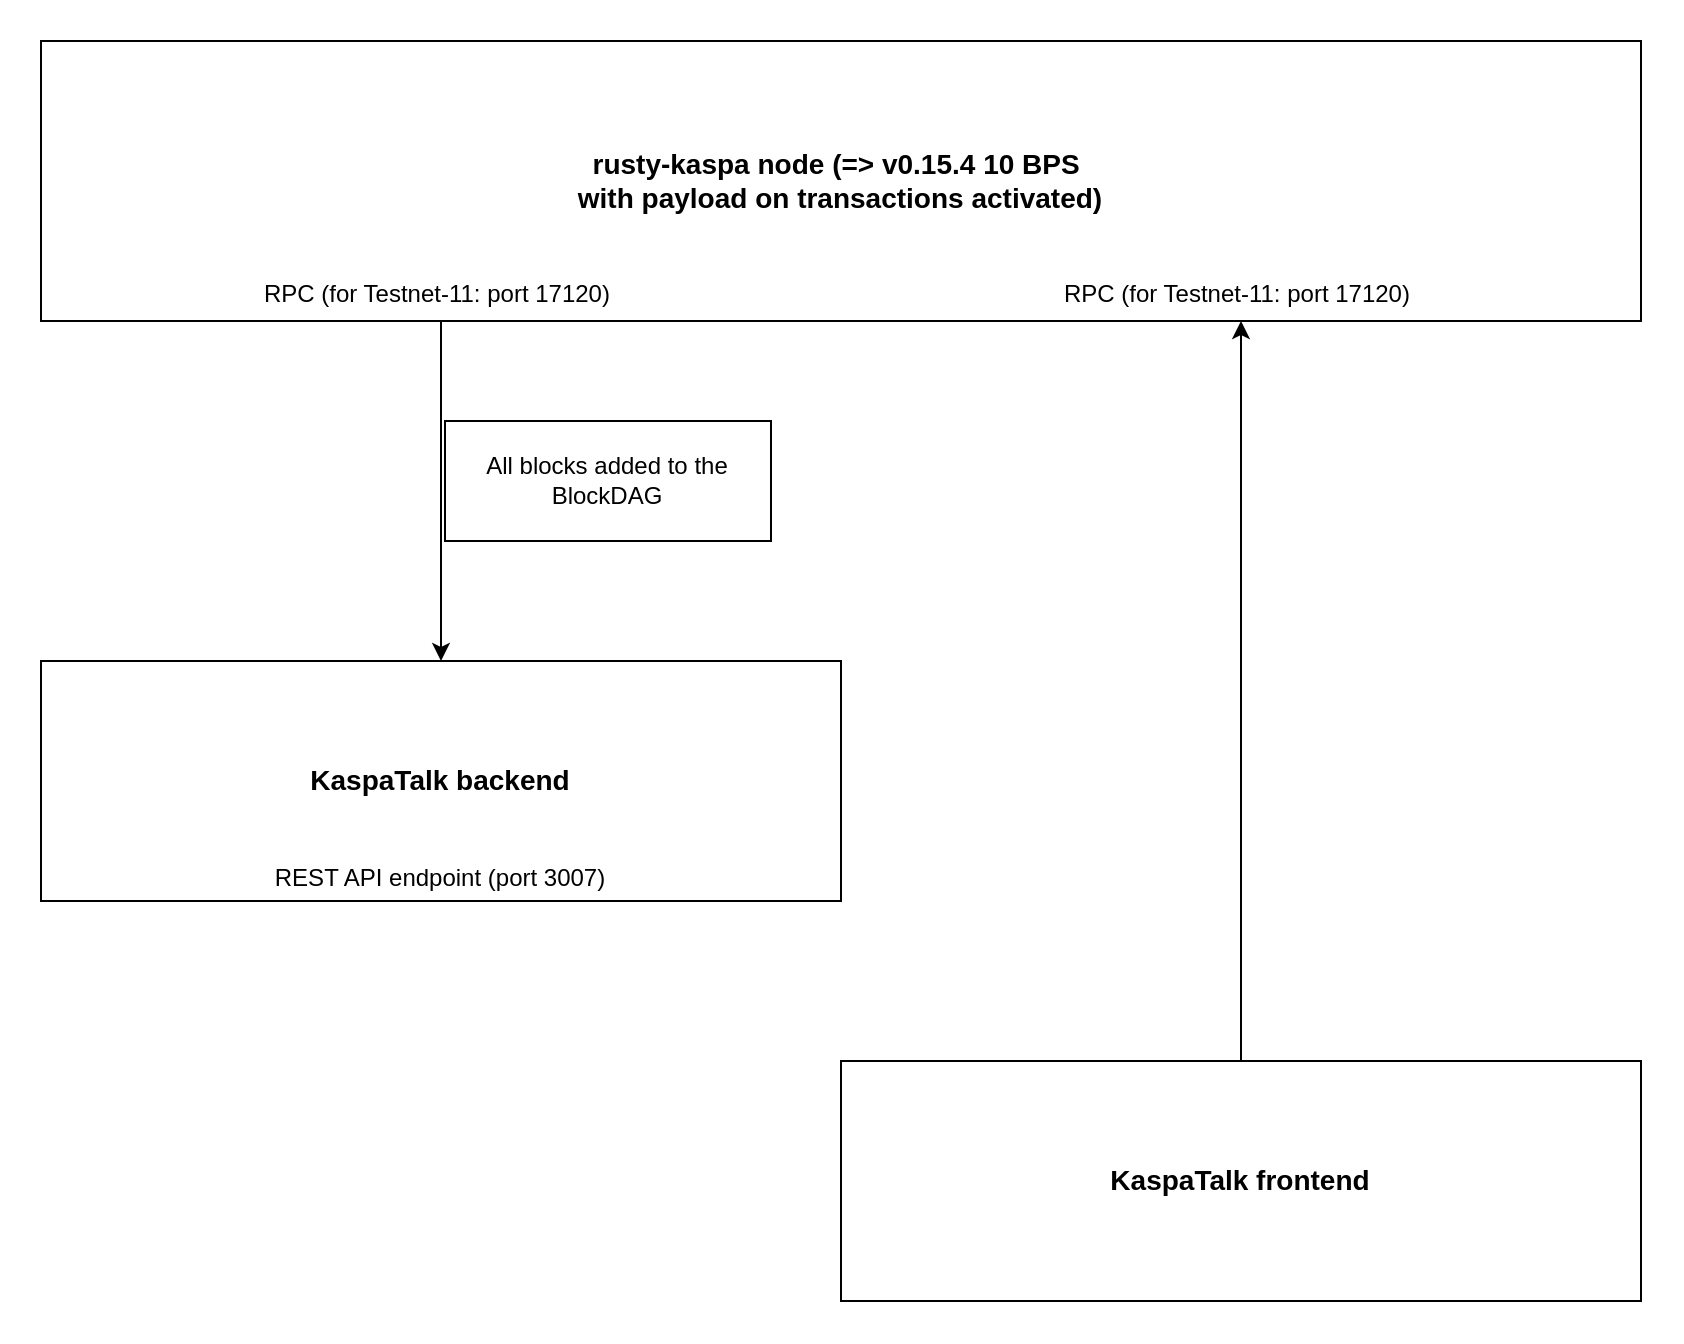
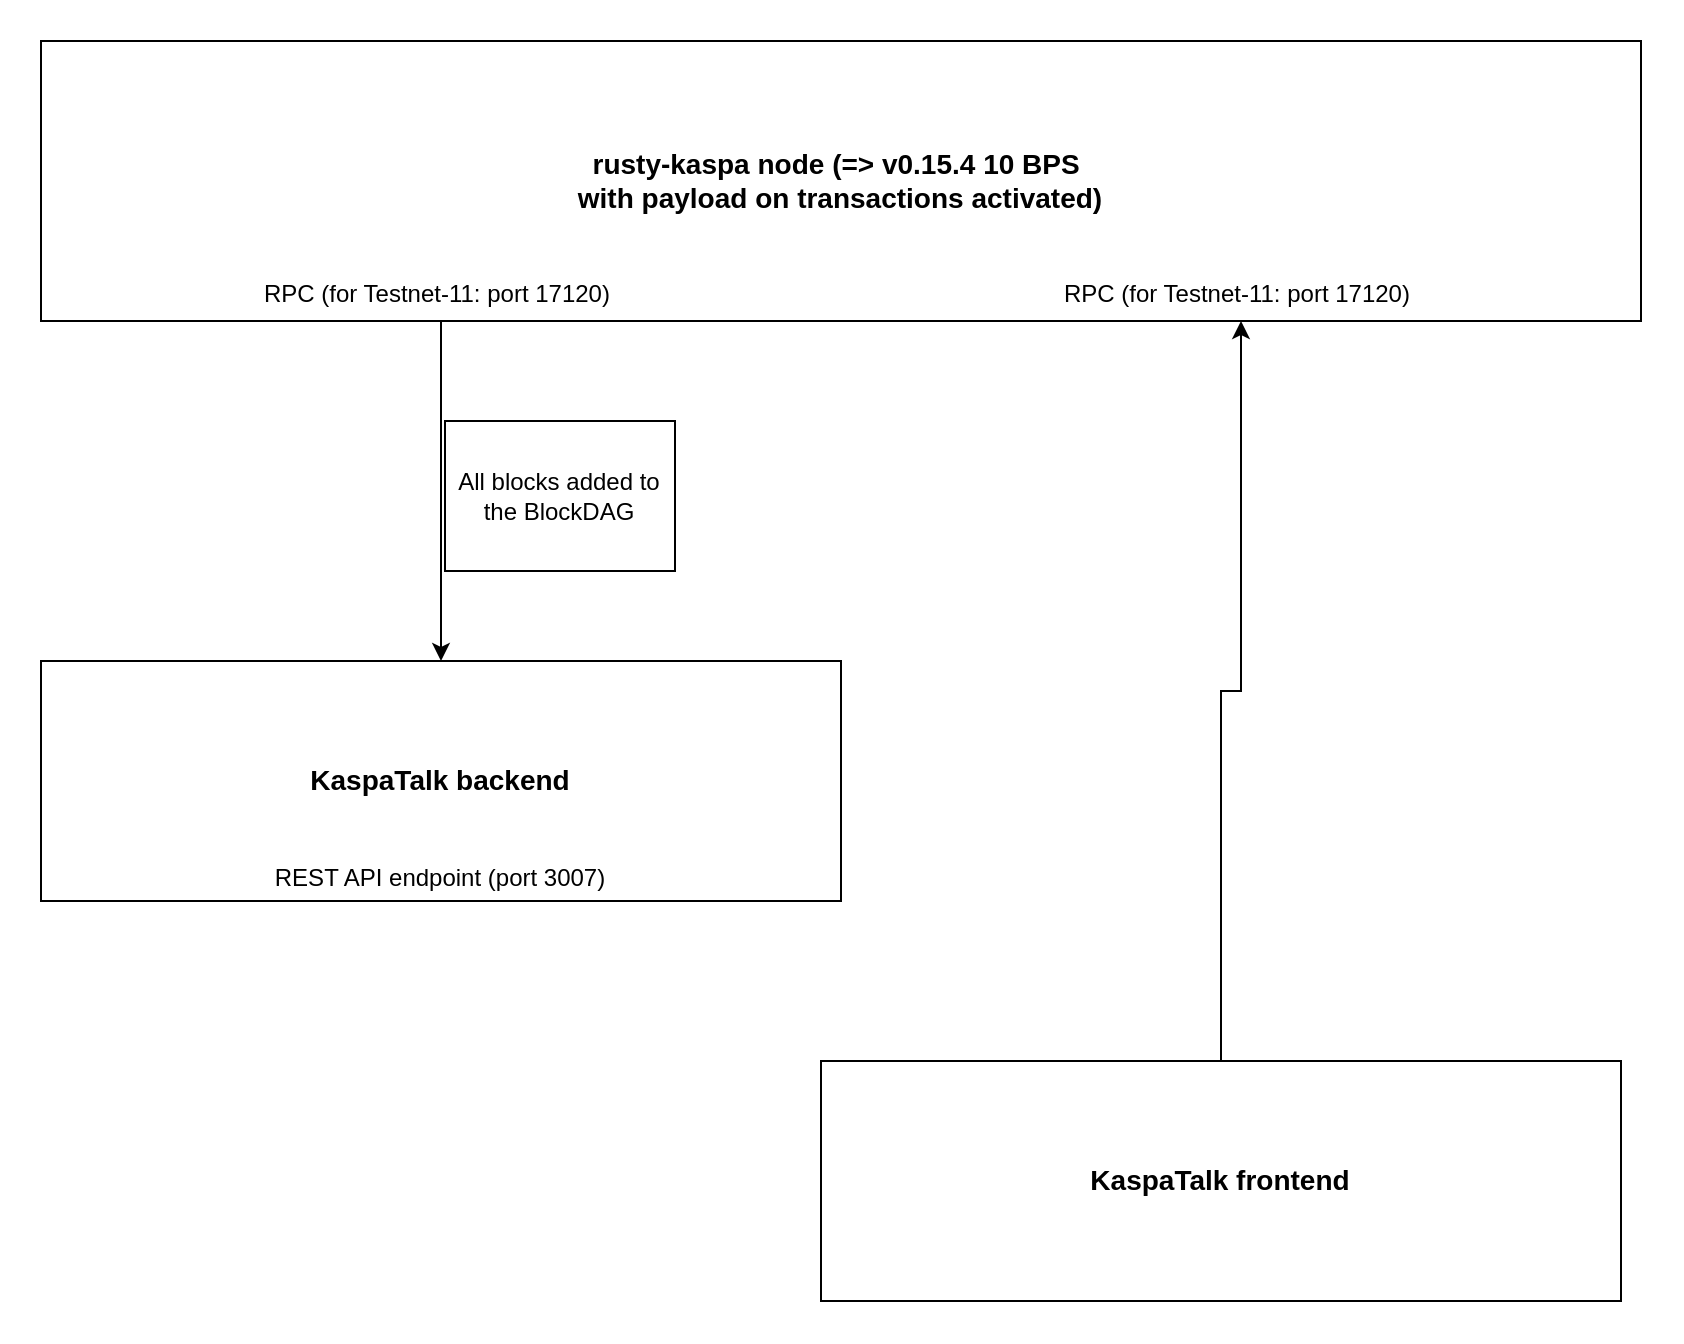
(608, 481) -> (560, 496)
(1241, 1181) -> (1221, 1181)
